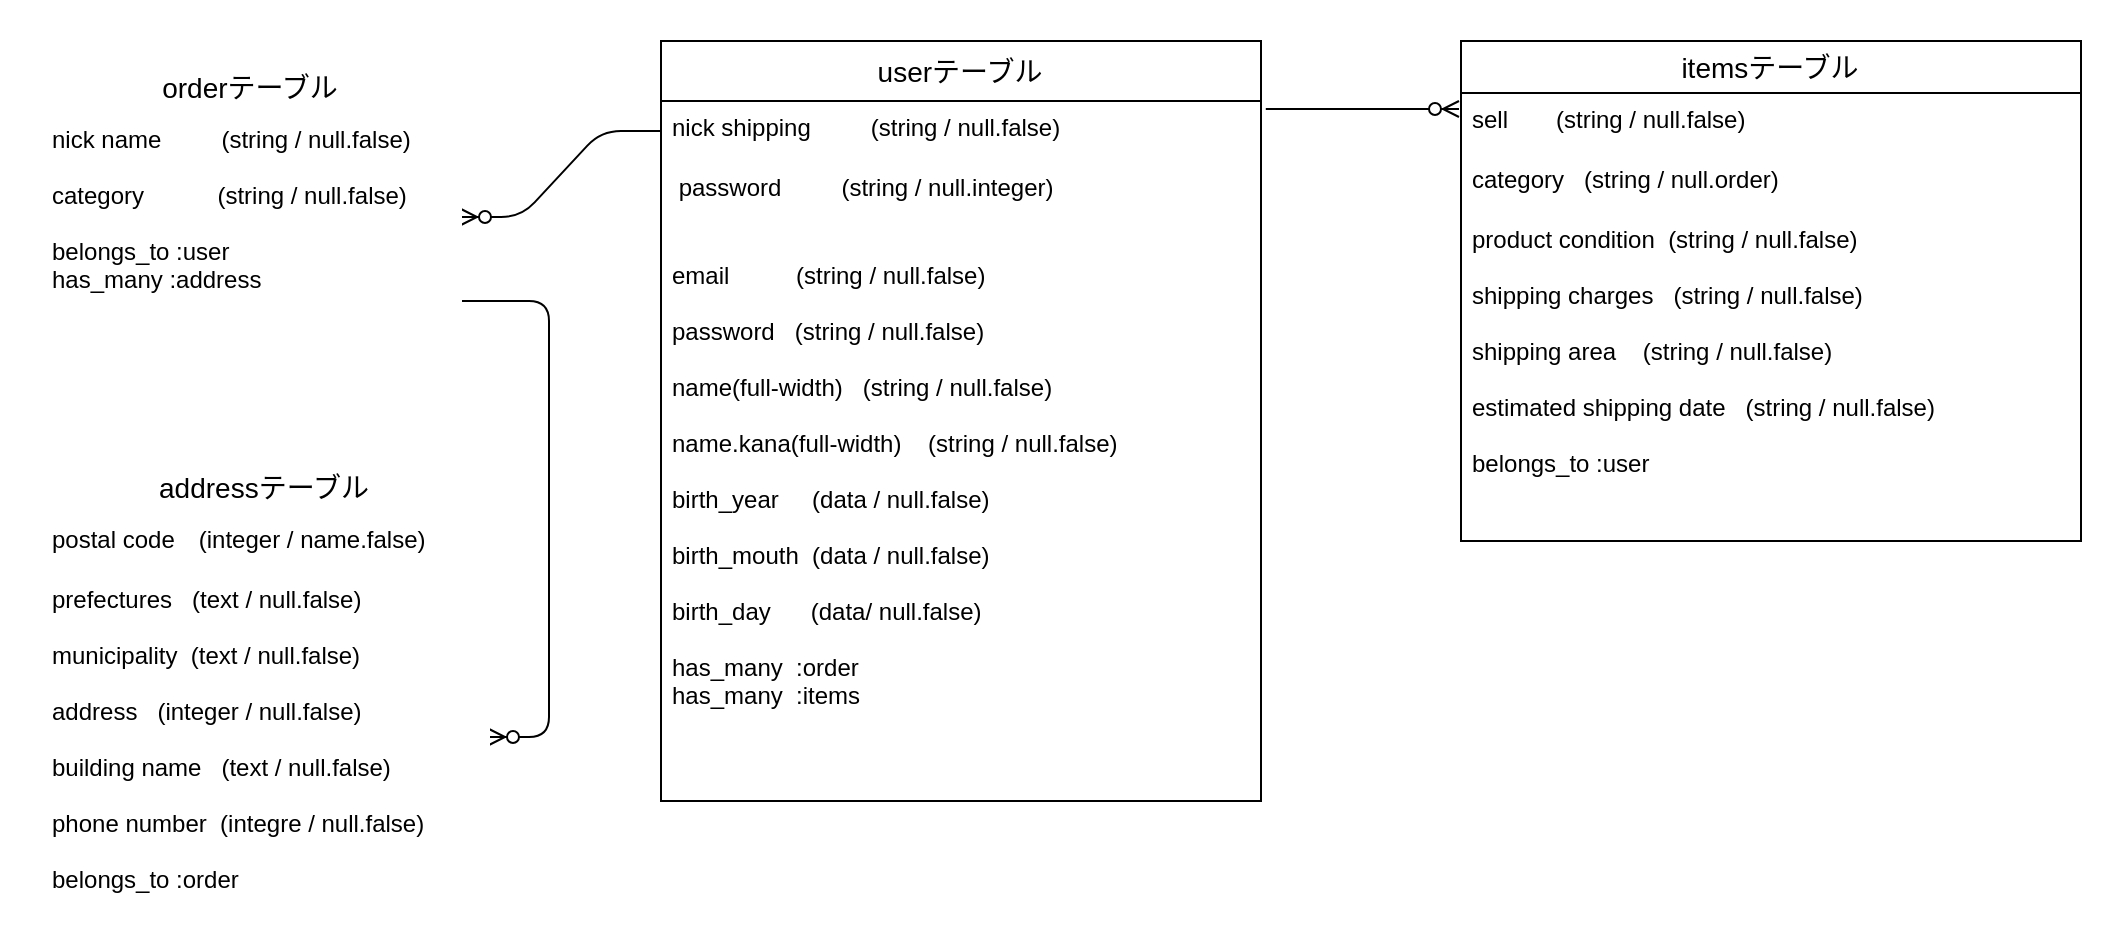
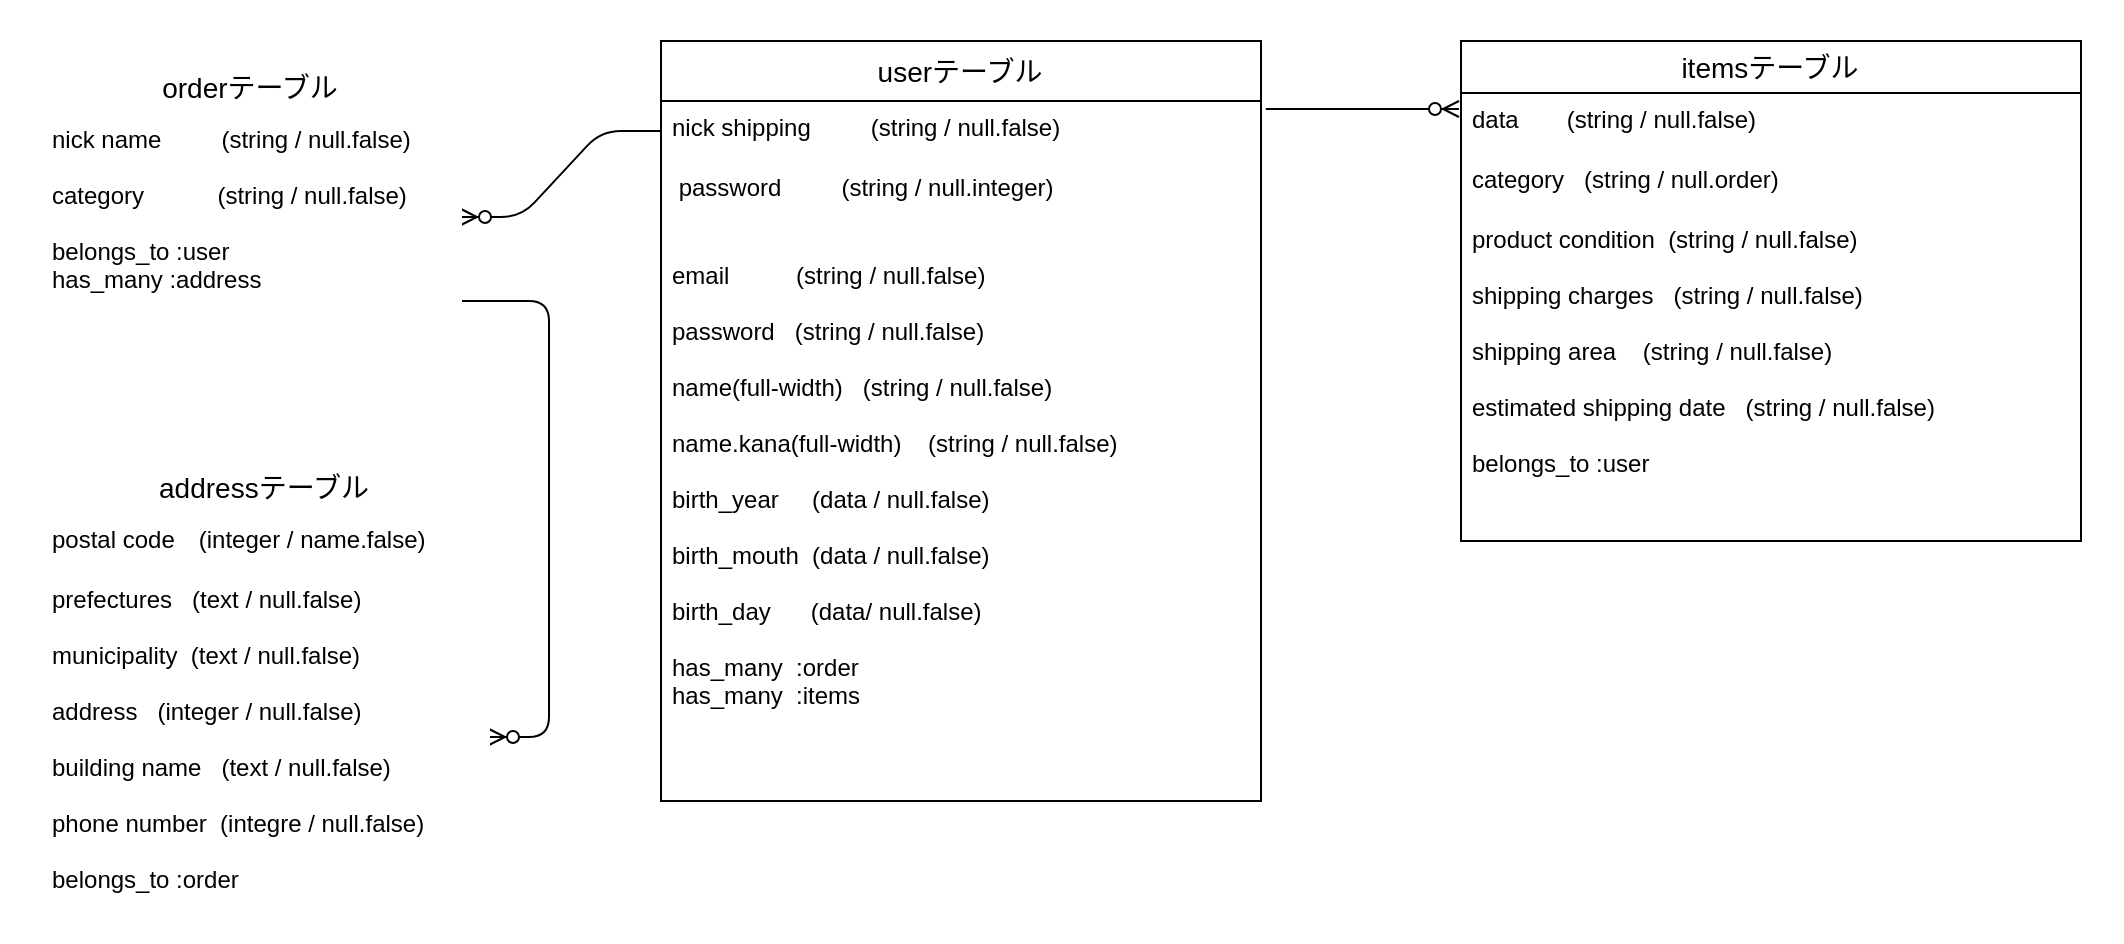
(1636, 120) -> (1642, 120)
